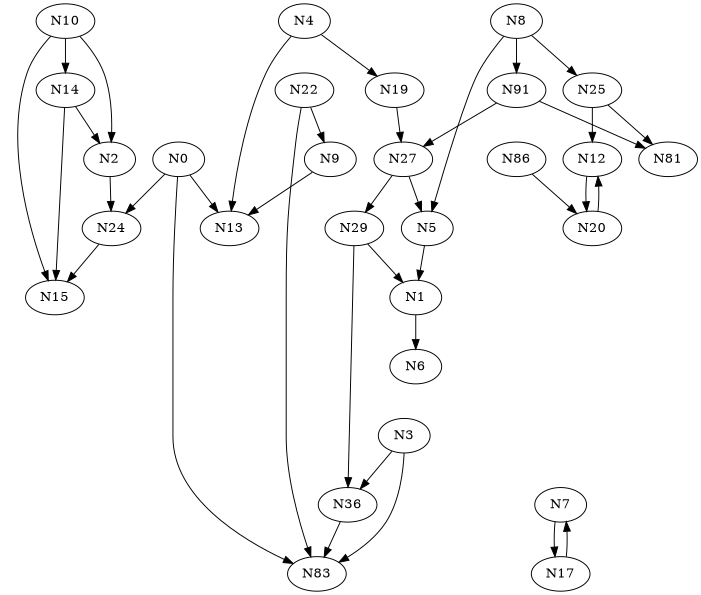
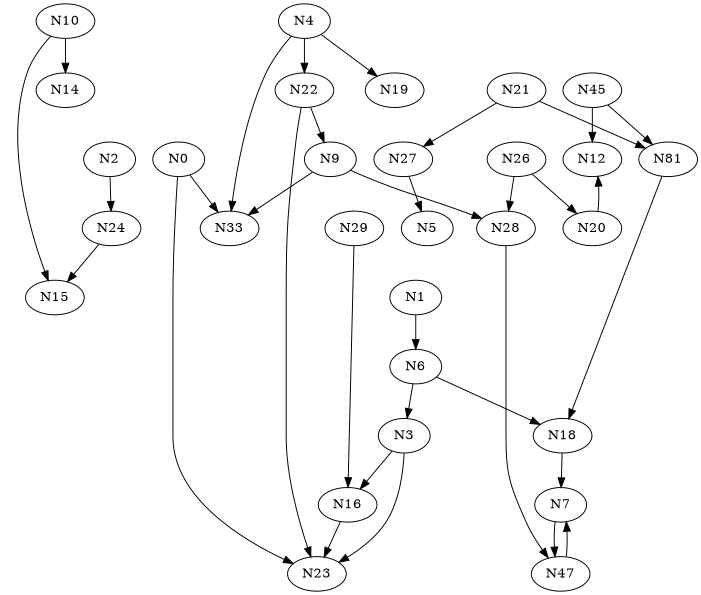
(517, 21) -> none
none -> (304, 51)
(106, 81) -> none
(517, 90) -> (517, 90)
(592, 90) -> (592, 90)
(398, 120) -> none
(85, 121) -> none
(517, 159) -> (517, 159)
(60, 189) -> none
(586, 189) -> none
(149, 190) -> none
(382, 190) -> none
(230, 228) -> (230, 228)
none -> (506, 228)
(422, 258) -> none
(382, 260) -> none
none -> (411, 396)
none -> (563, 436)
(348, 505) -> (348, 505)
(317, 574) -> (317, 574)
(561, 574) -> (561, 574)
